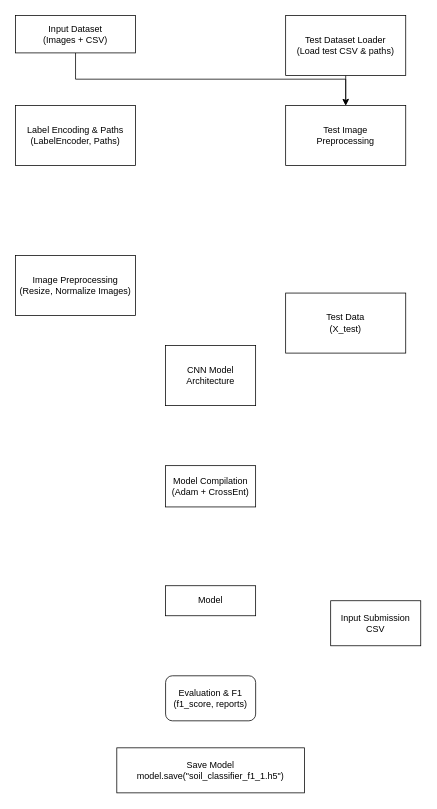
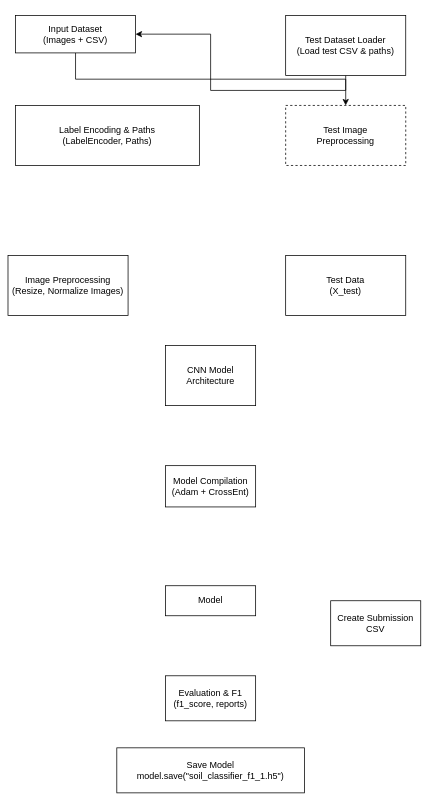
(345, 101) -> (248, 90)
(75, 135) -> (107, 135)
(345, 135) -> (345, 135)
(75, 285) -> (68, 285)
(345, 323) -> (345, 285)
(375, 623) -> (375, 623)
(210, 698) -> (210, 698)
